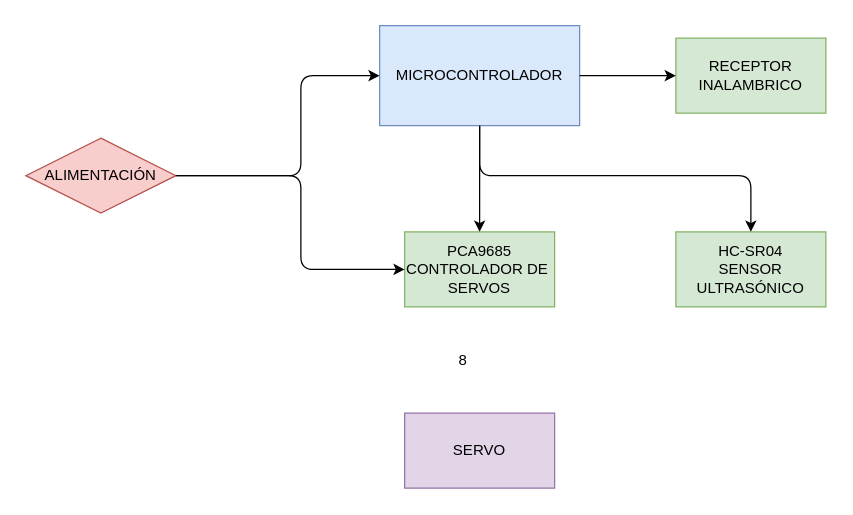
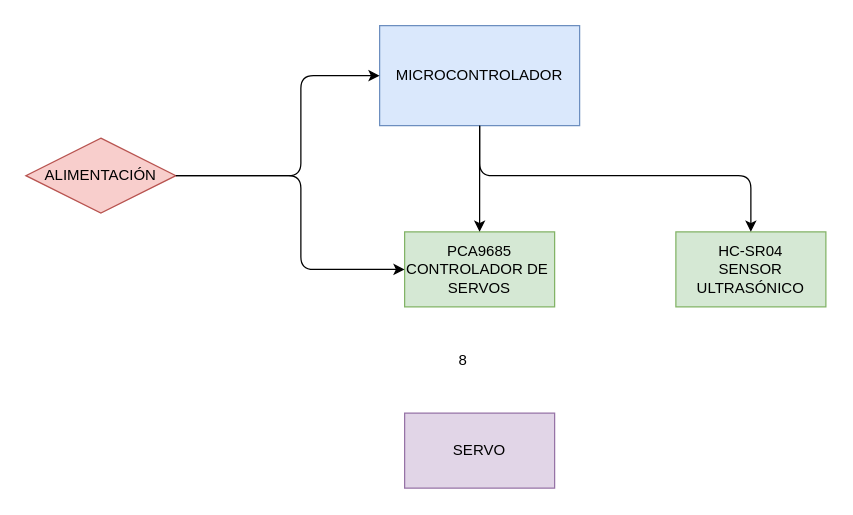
(624, 76) -> none
(751, 76) -> none
